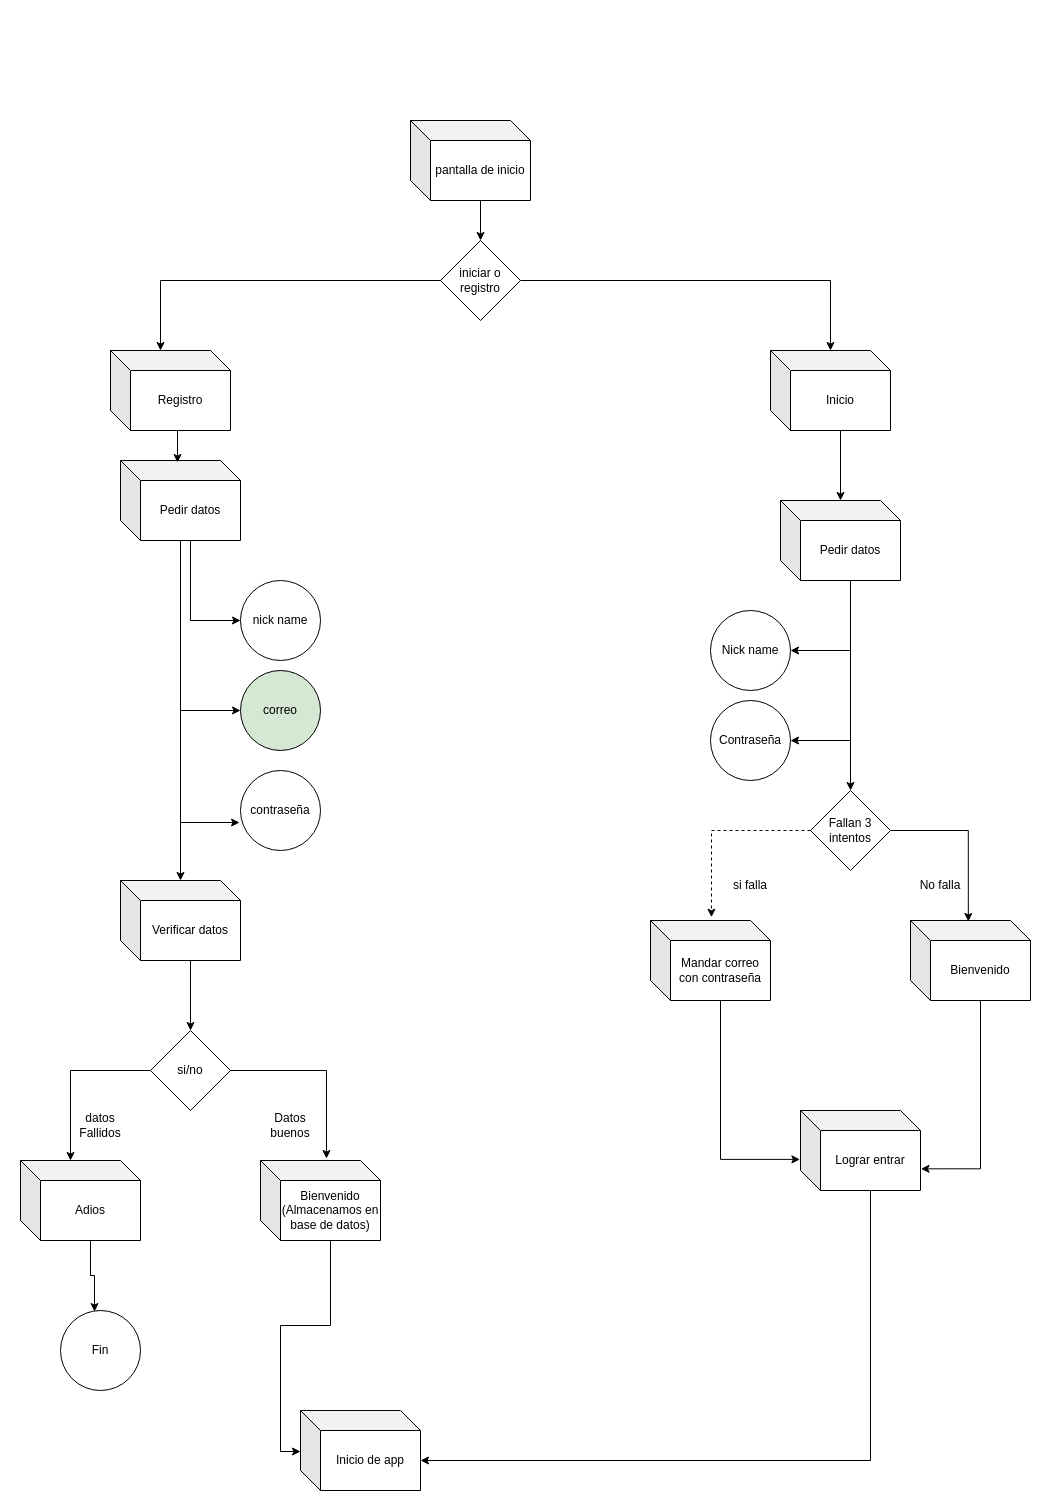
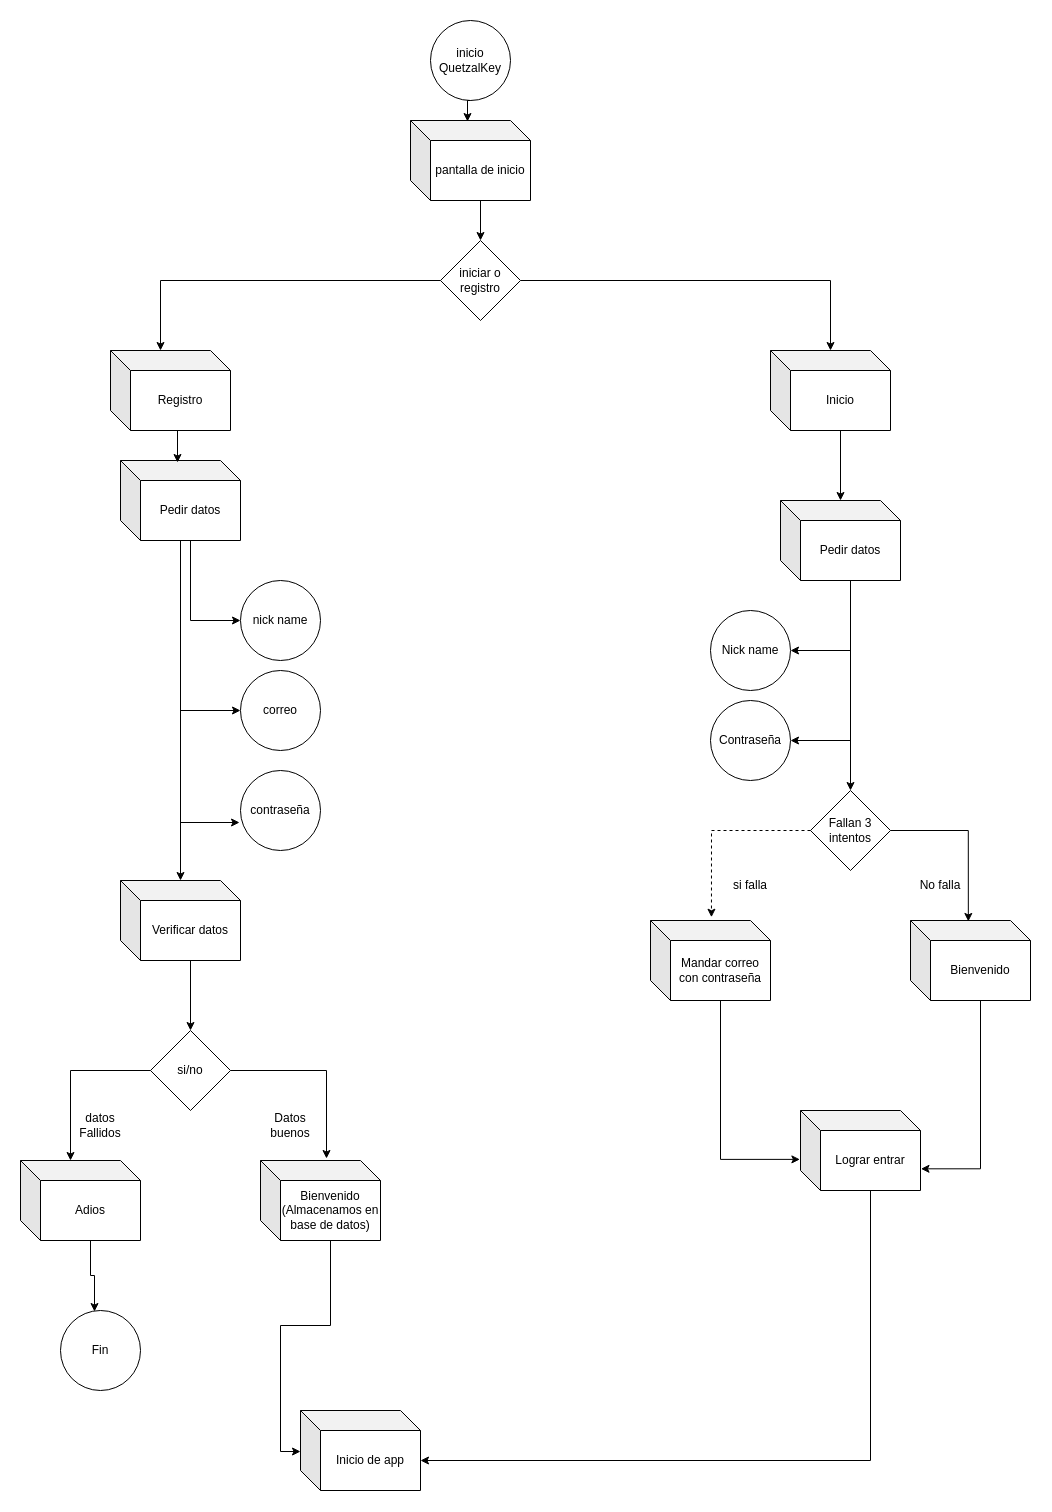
none -> (471, 61)
none -> (468, 106)
(281, 711) -> (281, 711)
